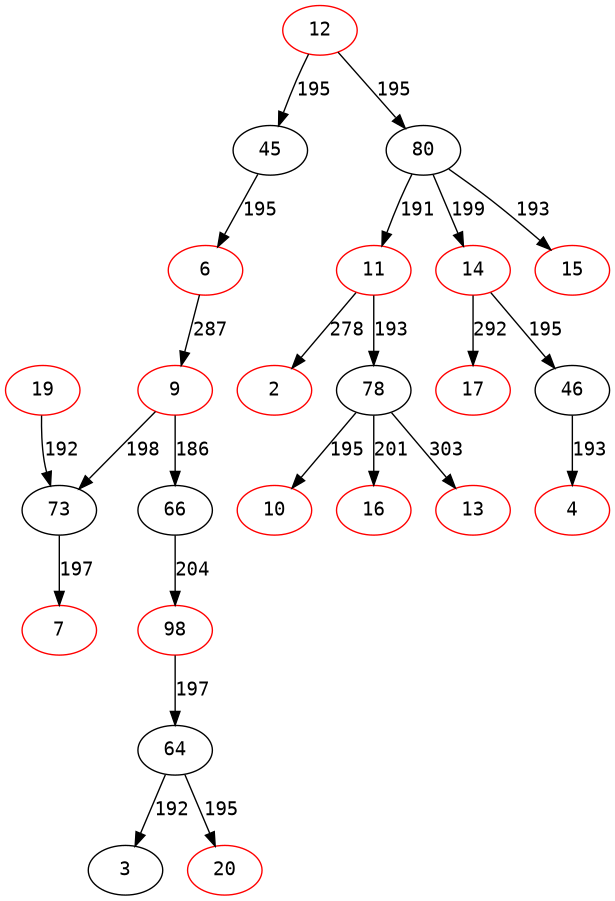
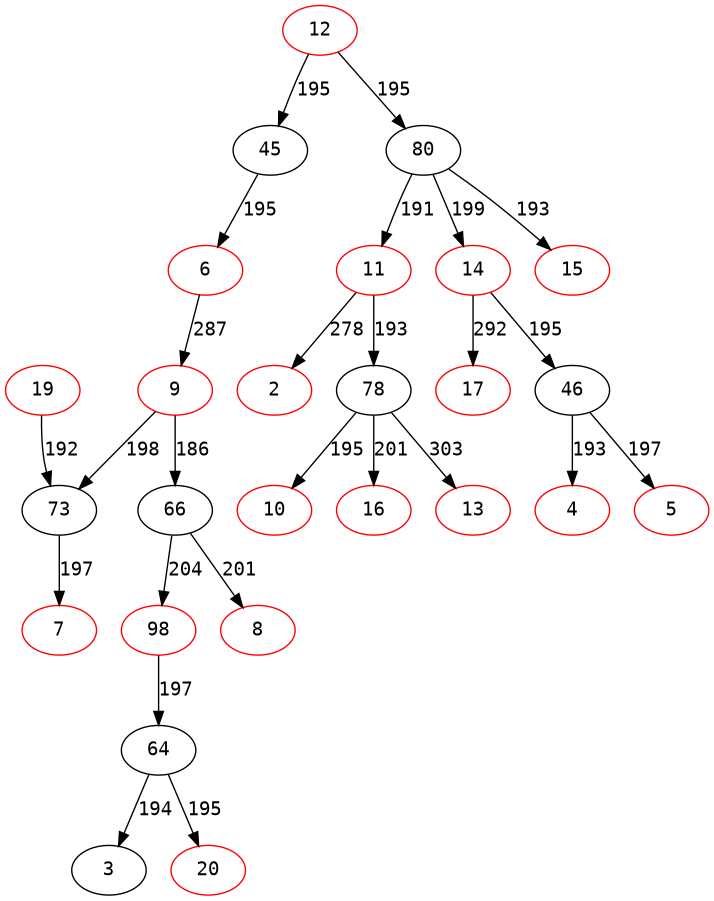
none -> (672, 510)
none -> (258, 630)
(172, 810) -> (155, 810)
